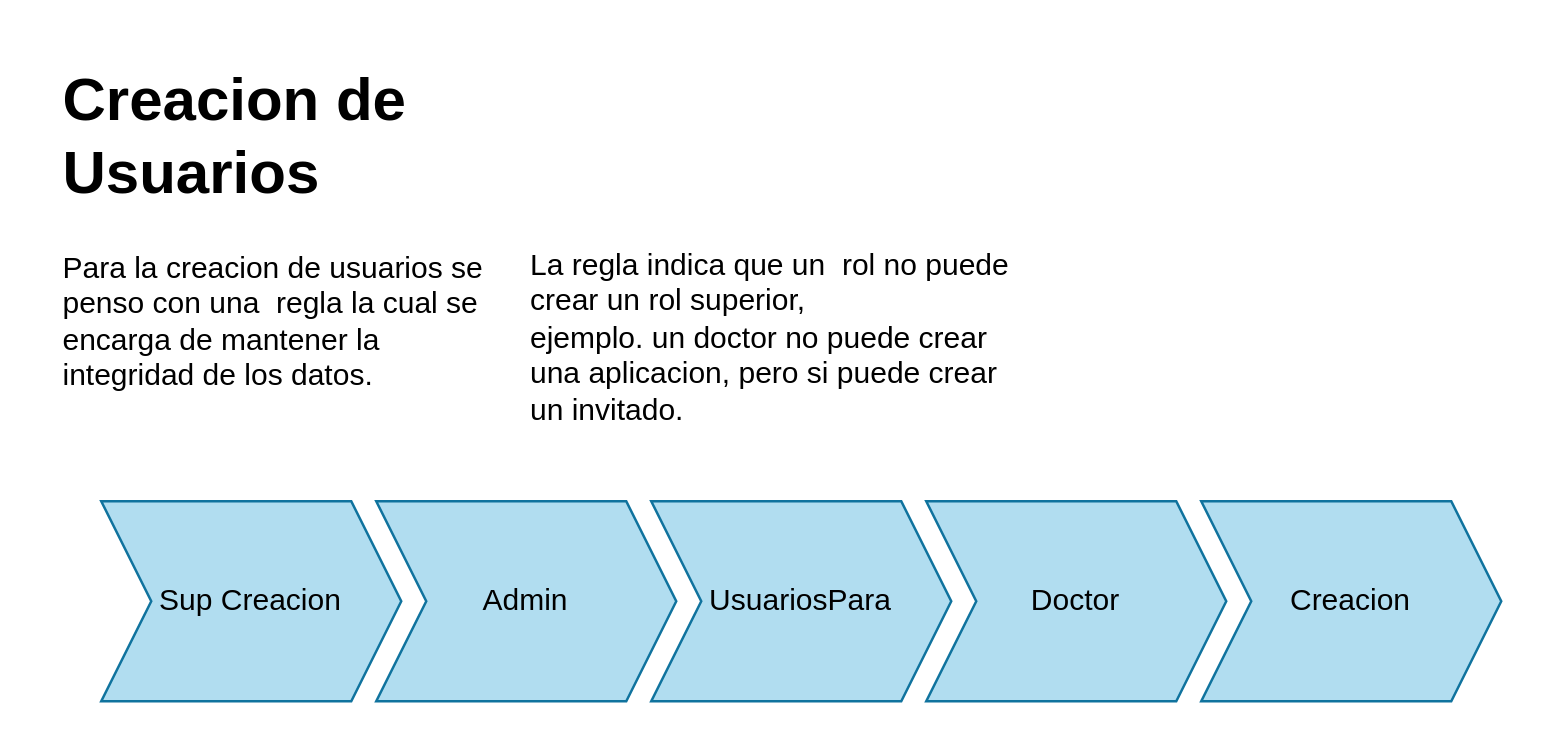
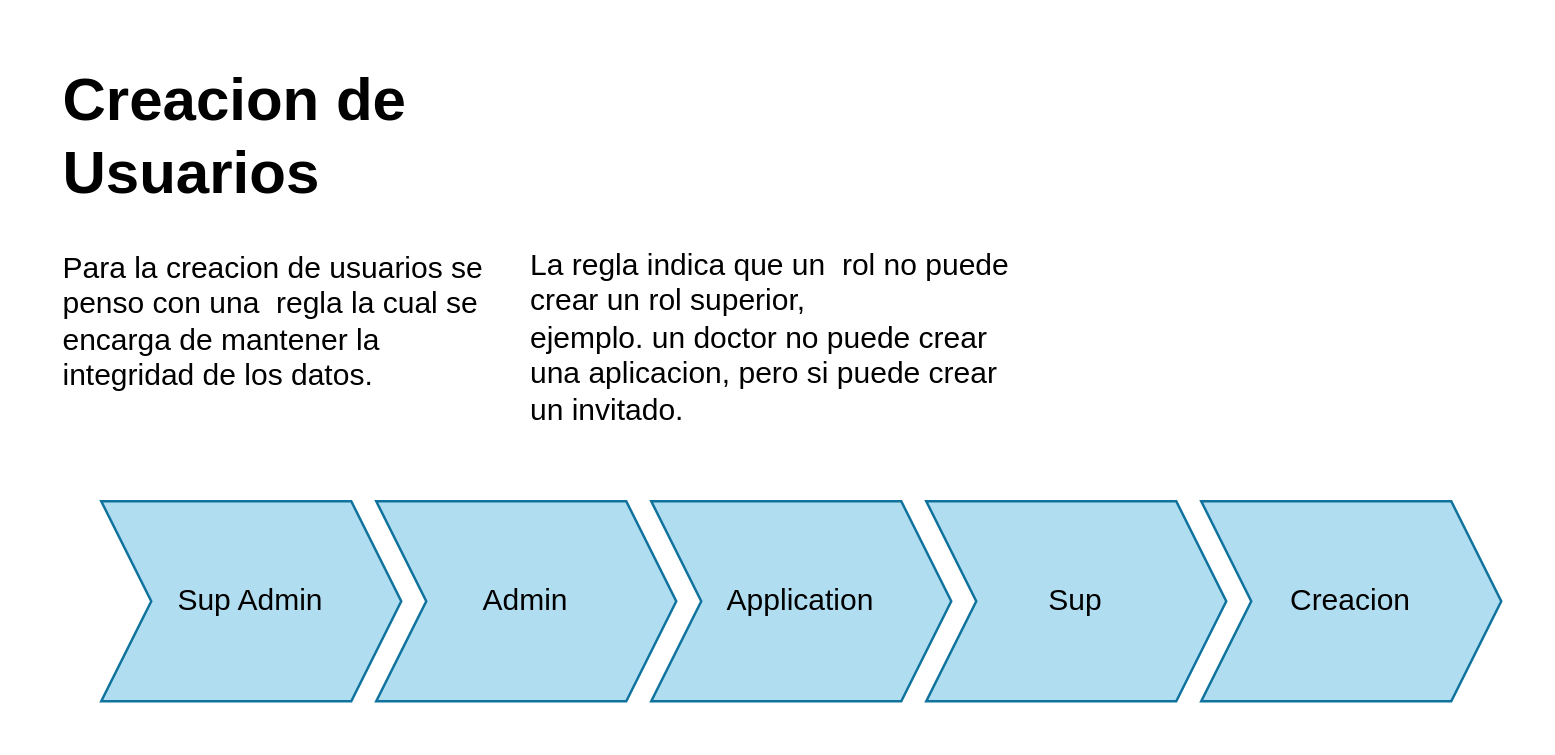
(251, 601) -> (251, 601)
(801, 601) -> (801, 601)
(1076, 601) -> (1076, 601)
